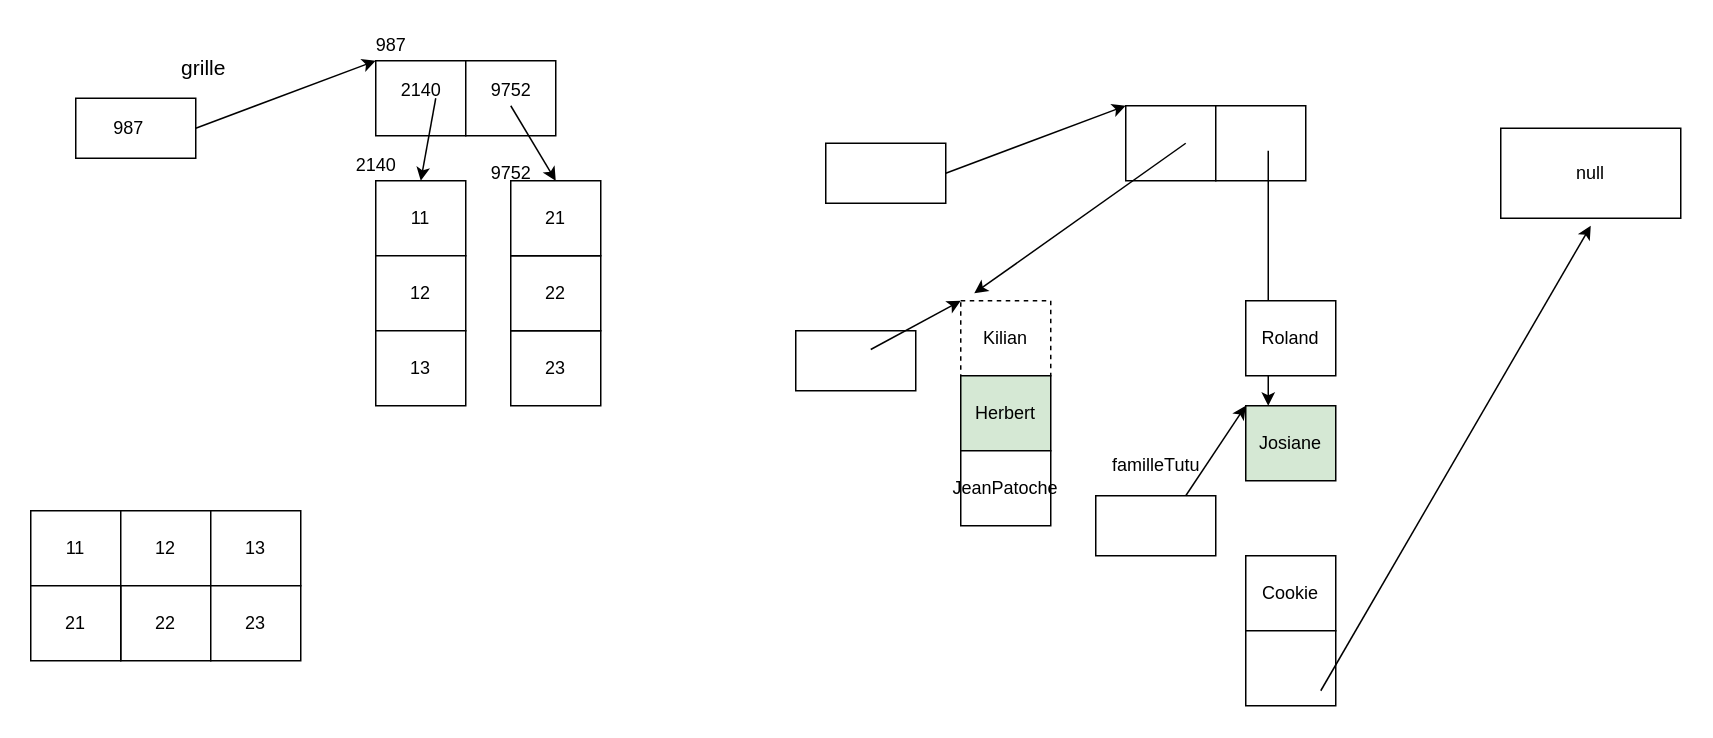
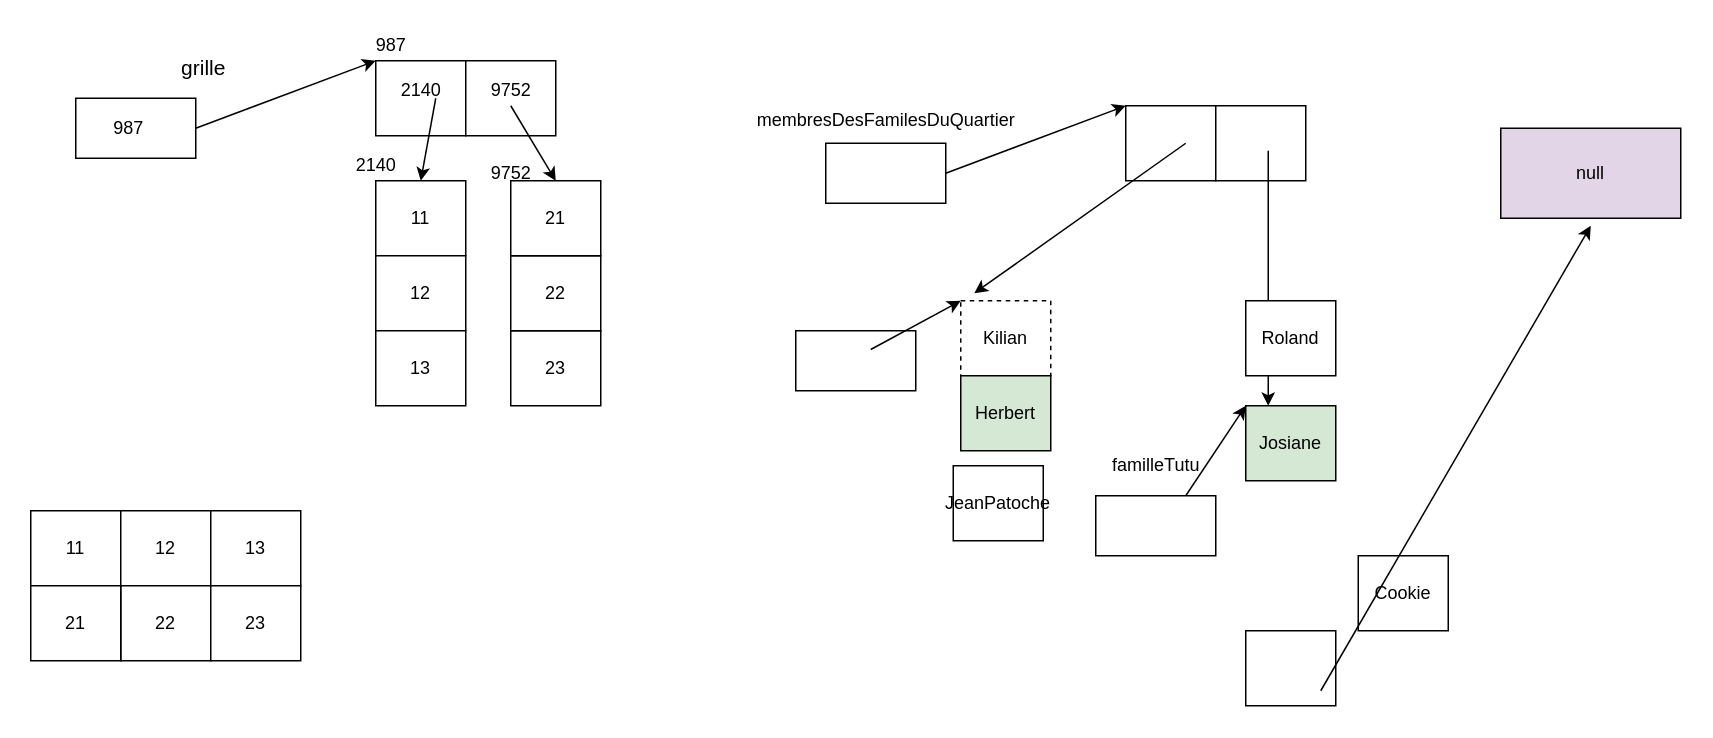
none -> (886, 121)
(1591, 173) -> (1591, 173)
(1006, 488) -> (998, 503)
(1291, 593) -> (1403, 593)
